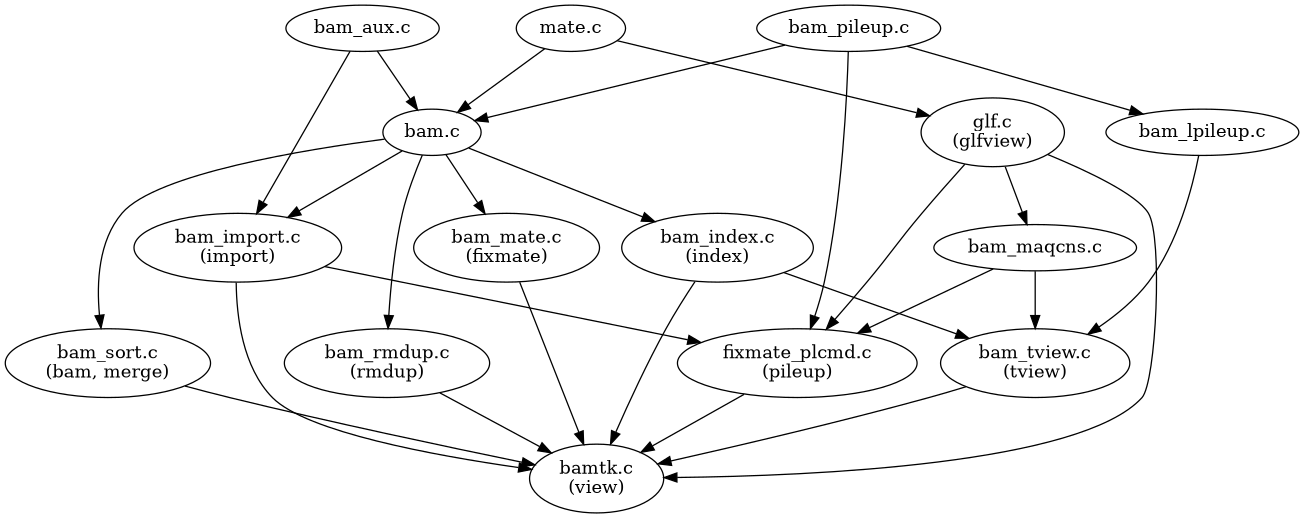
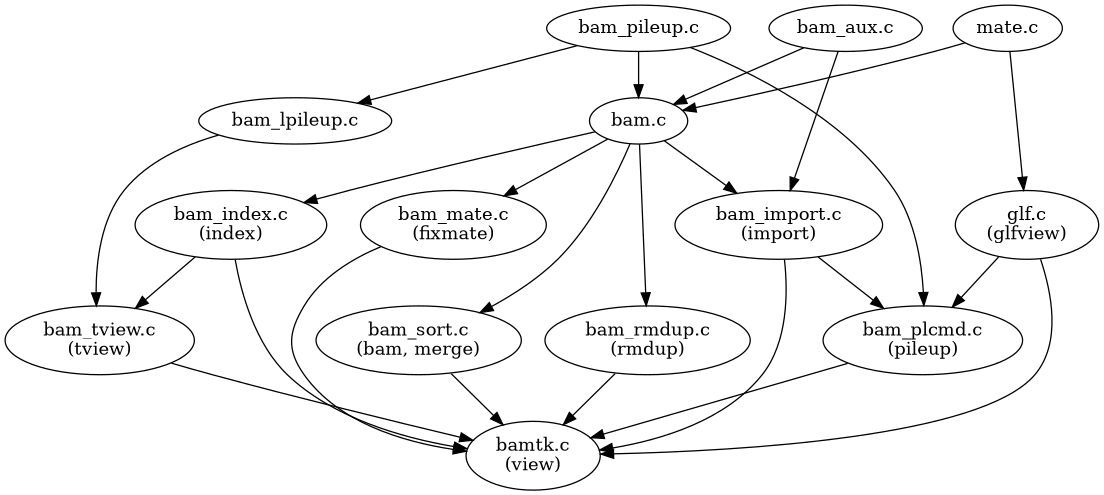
(1035, 248) -> none
(797, 363) -> (923, 340)
